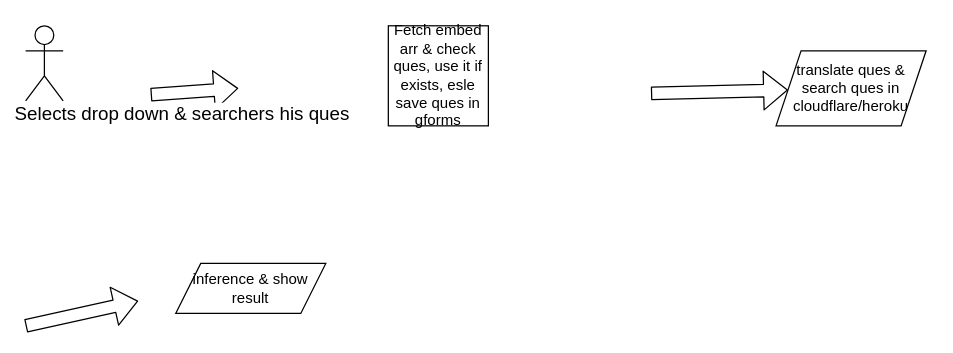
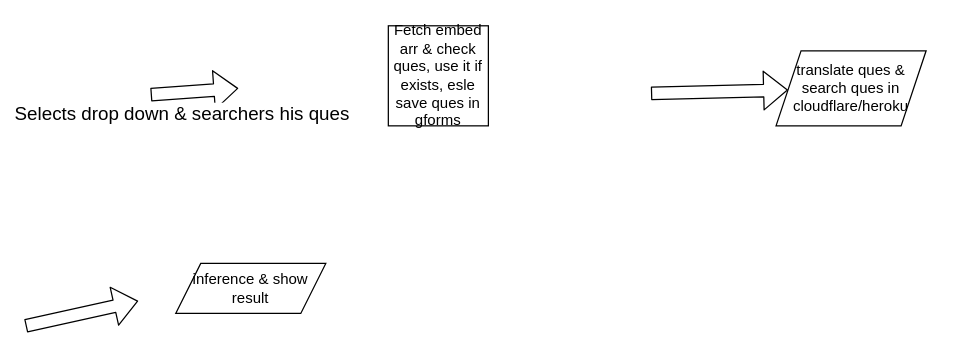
(44, 63) -> none
